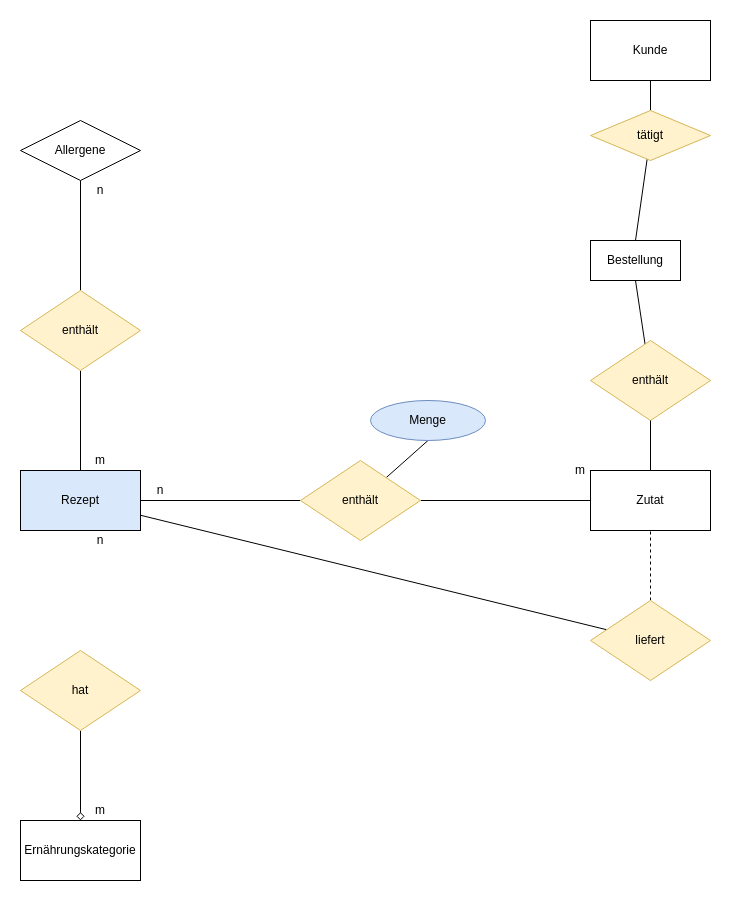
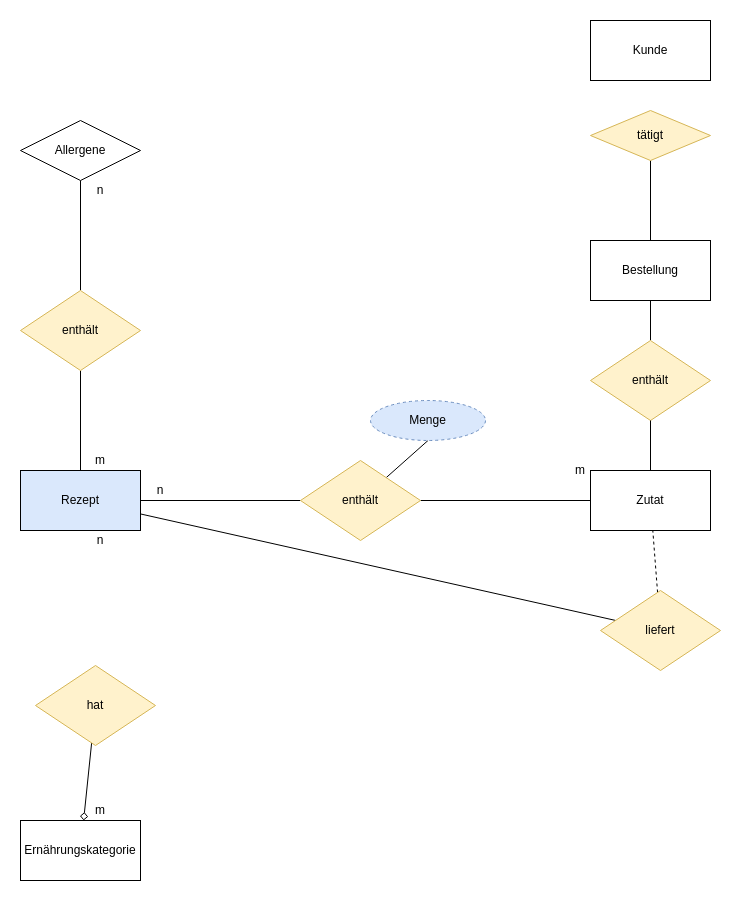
(651, 96) -> none
(636, 261) -> (651, 271)
(428, 421) -> (428, 421)
(651, 641) -> (661, 631)
(81, 691) -> (96, 706)
